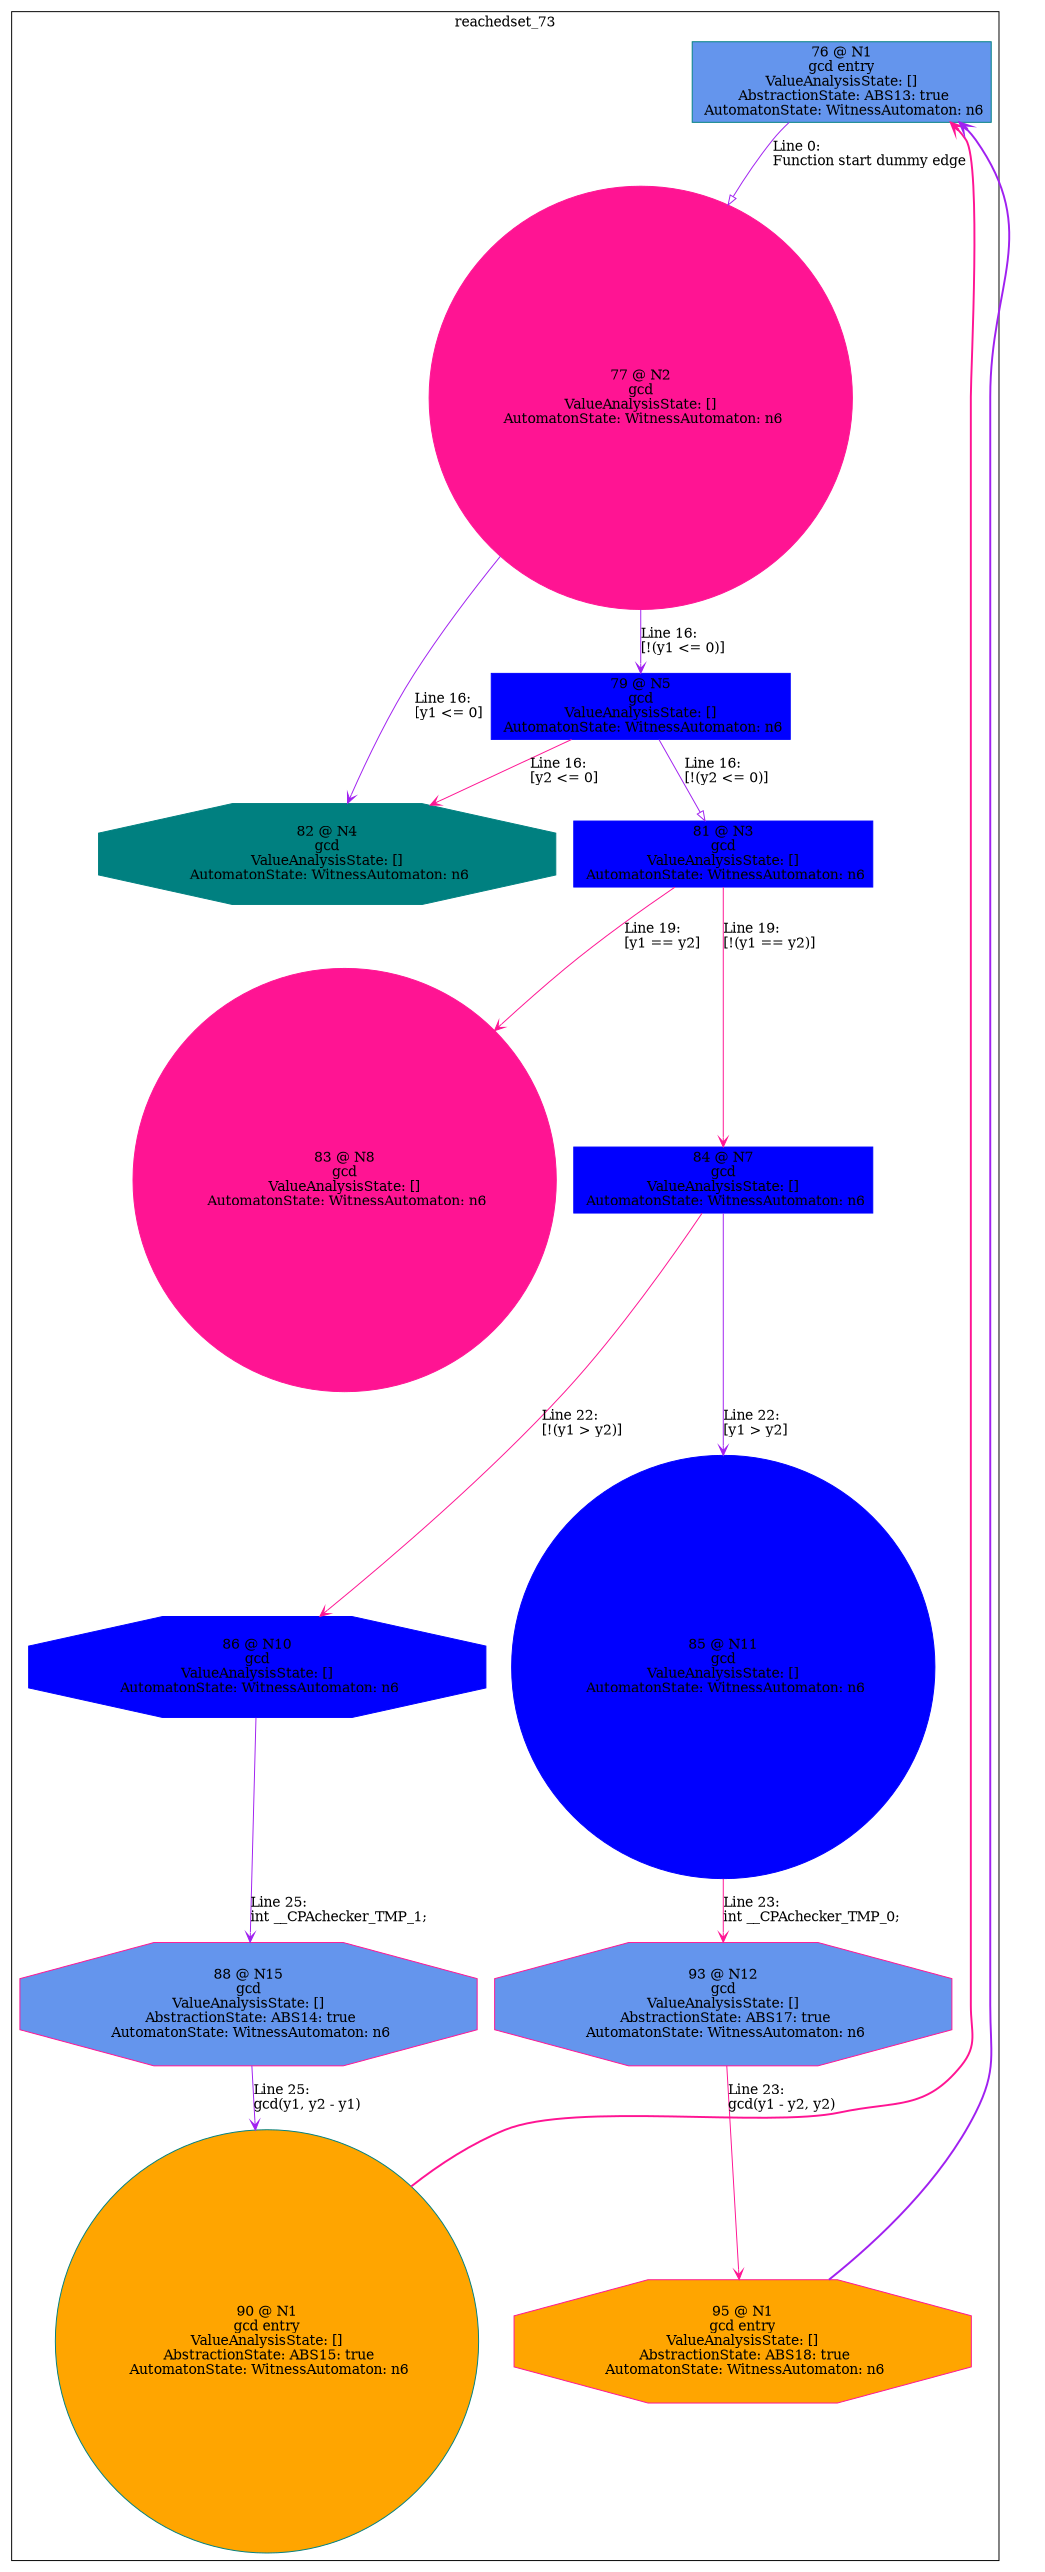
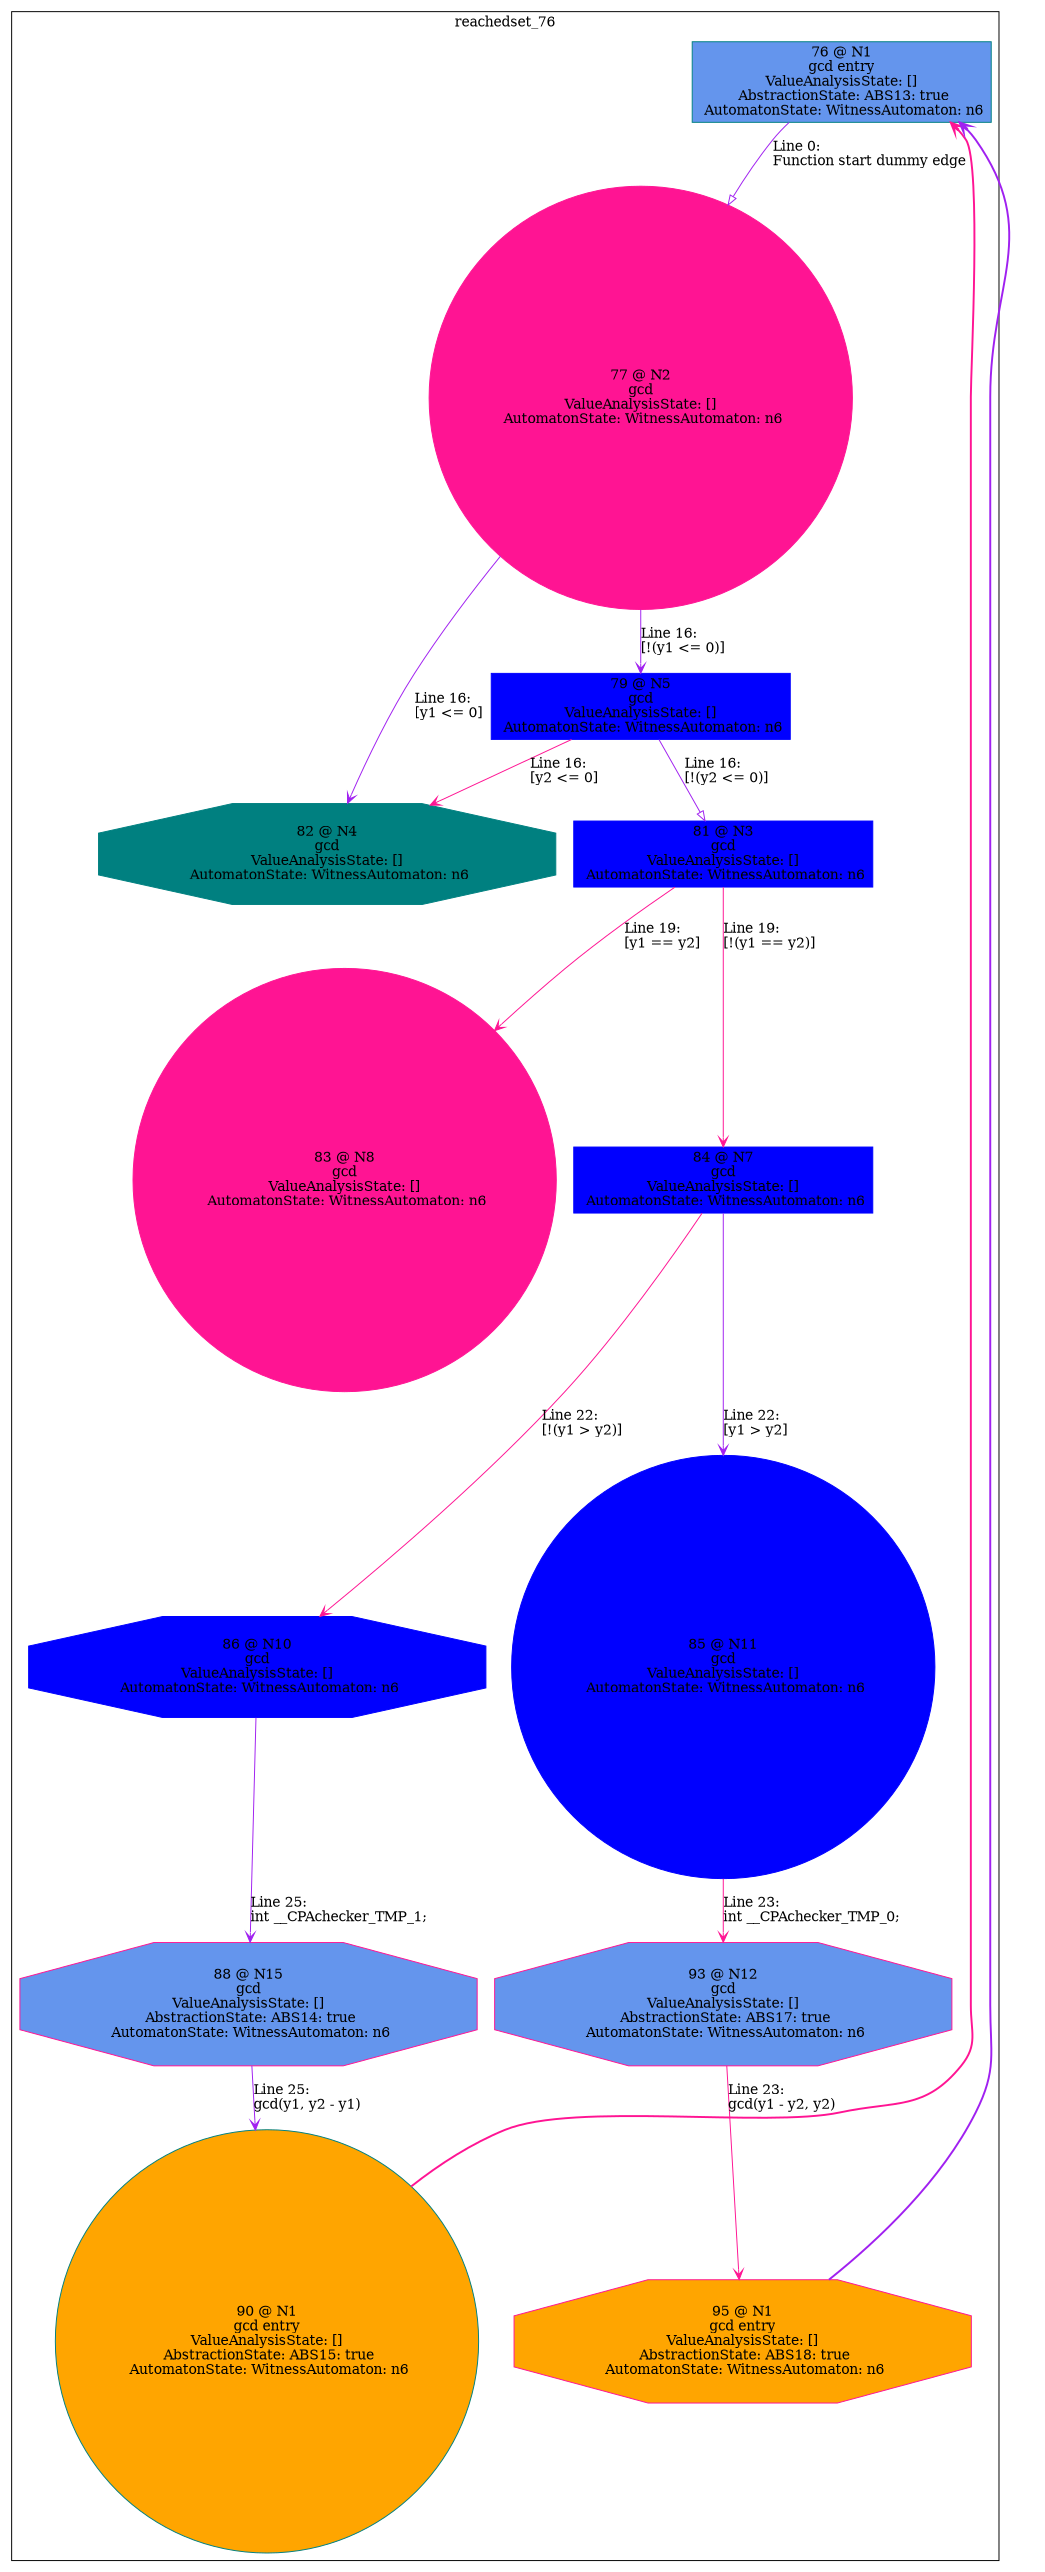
(505, 23) -> (505, 23)
